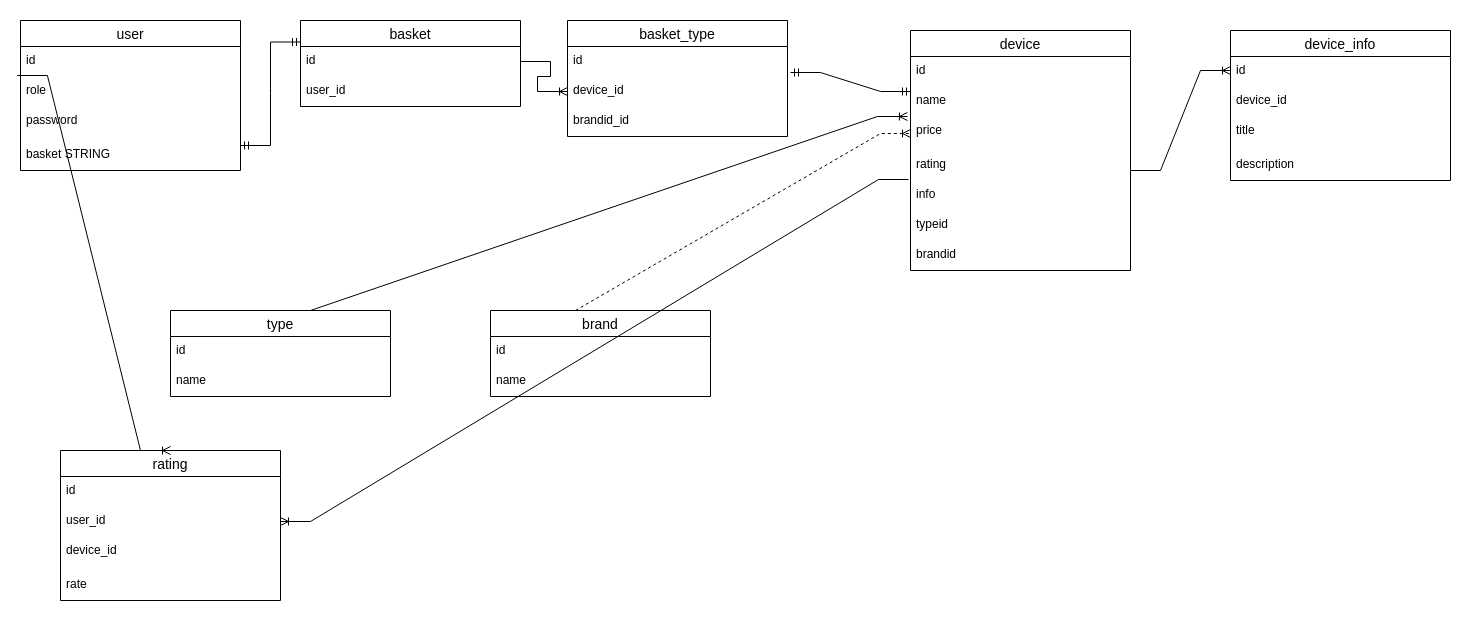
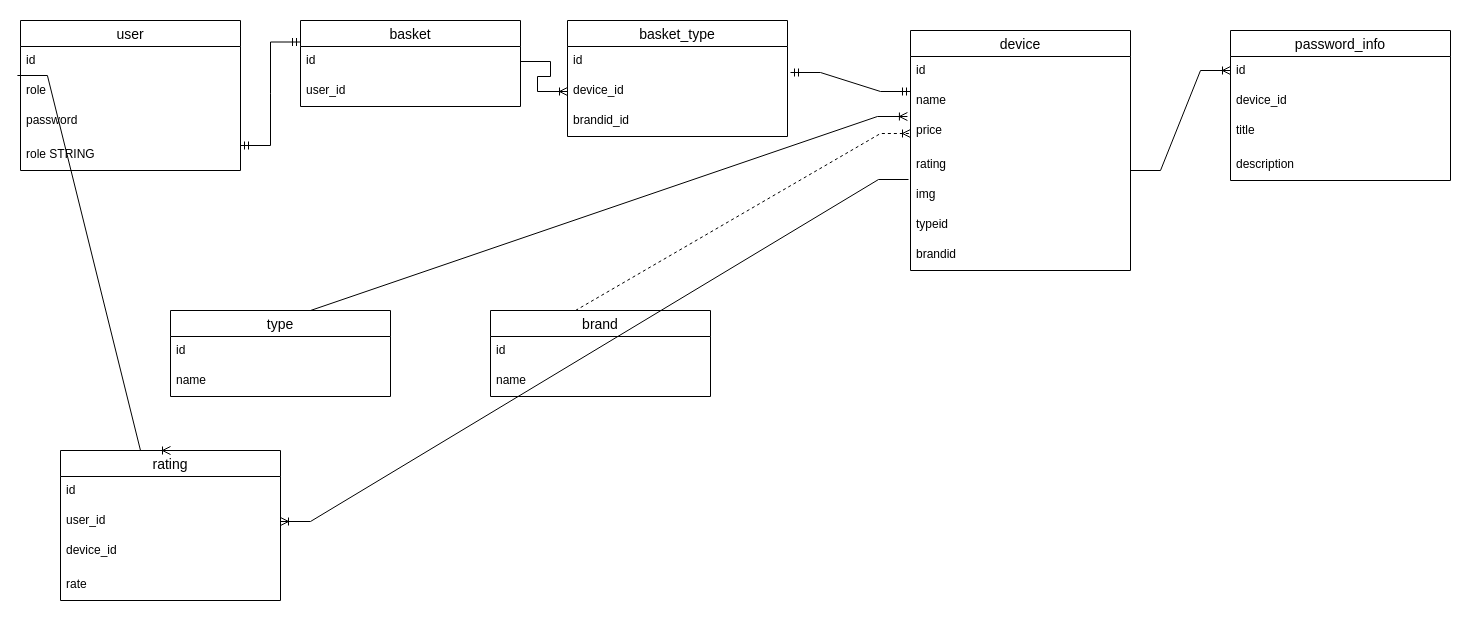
(1340, 44) -> (1340, 44)
(68, 154) -> (60, 154)
(928, 194) -> (925, 194)
